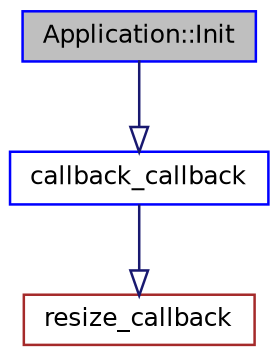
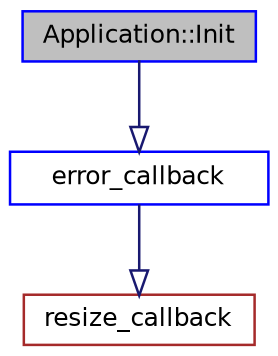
(139, 178) -> (139, 178)
